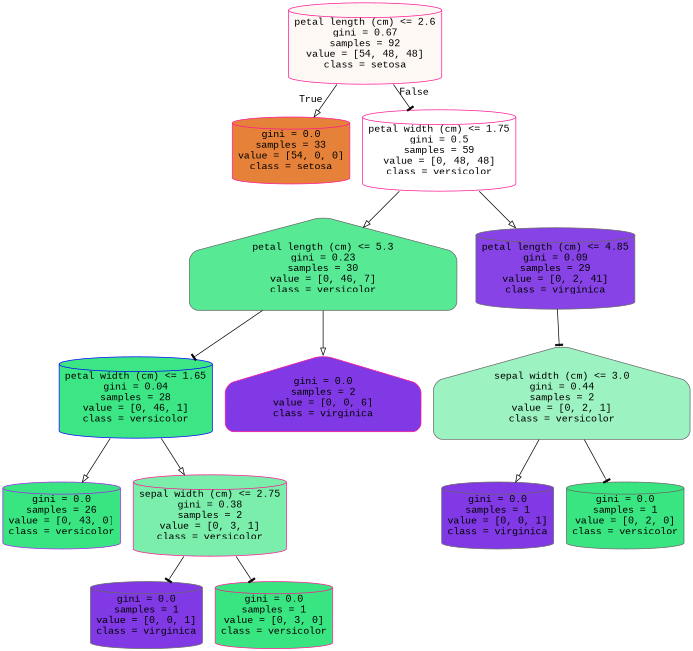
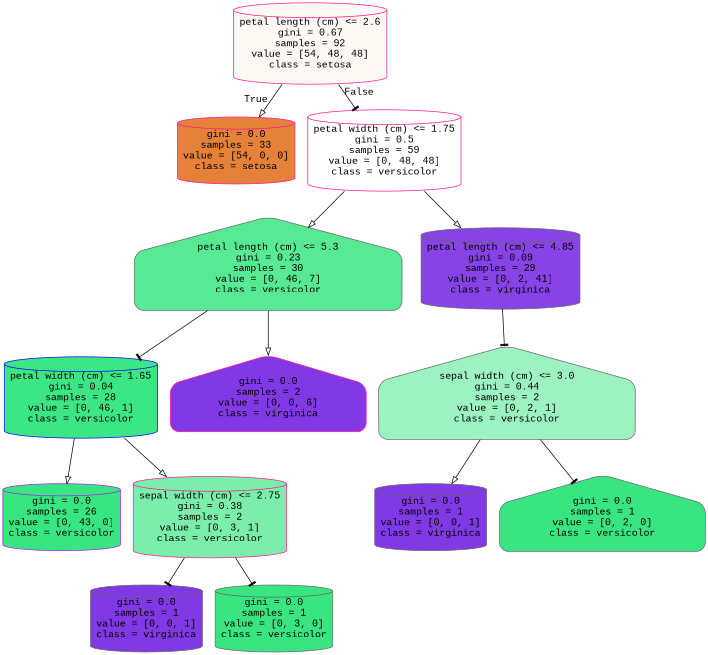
(625, 515) -> (602, 517)
(274, 615) -> (274, 618)
